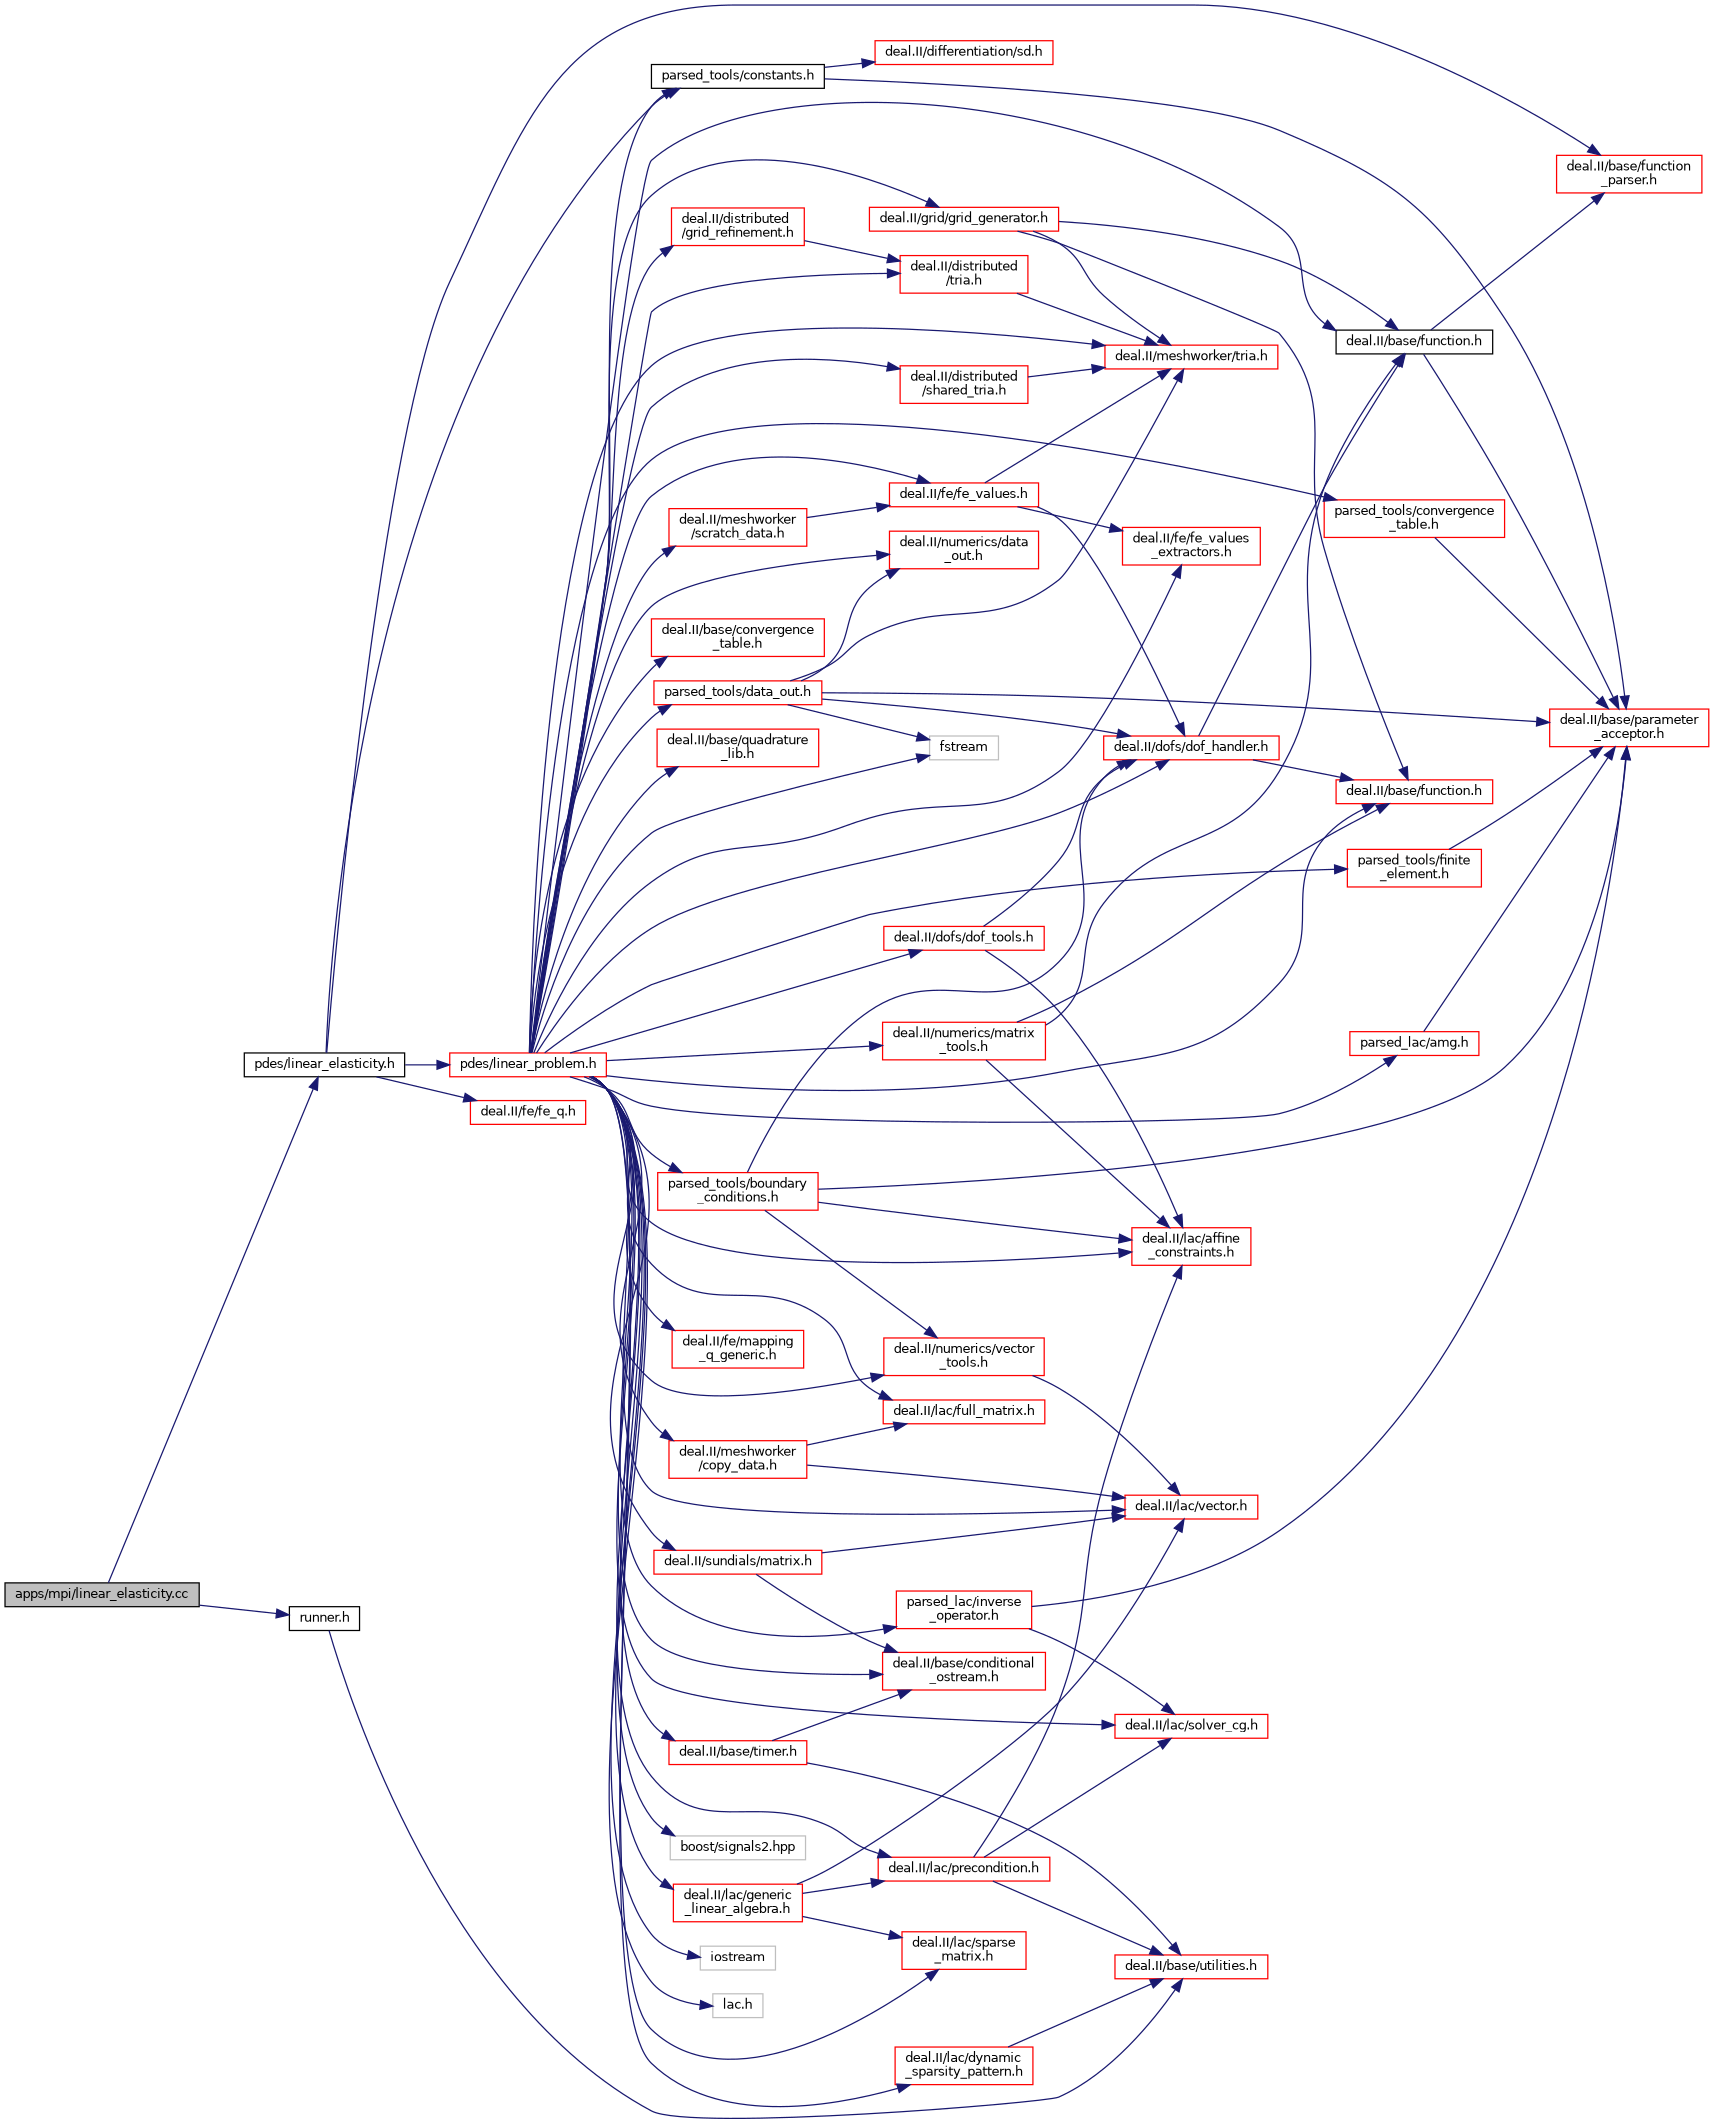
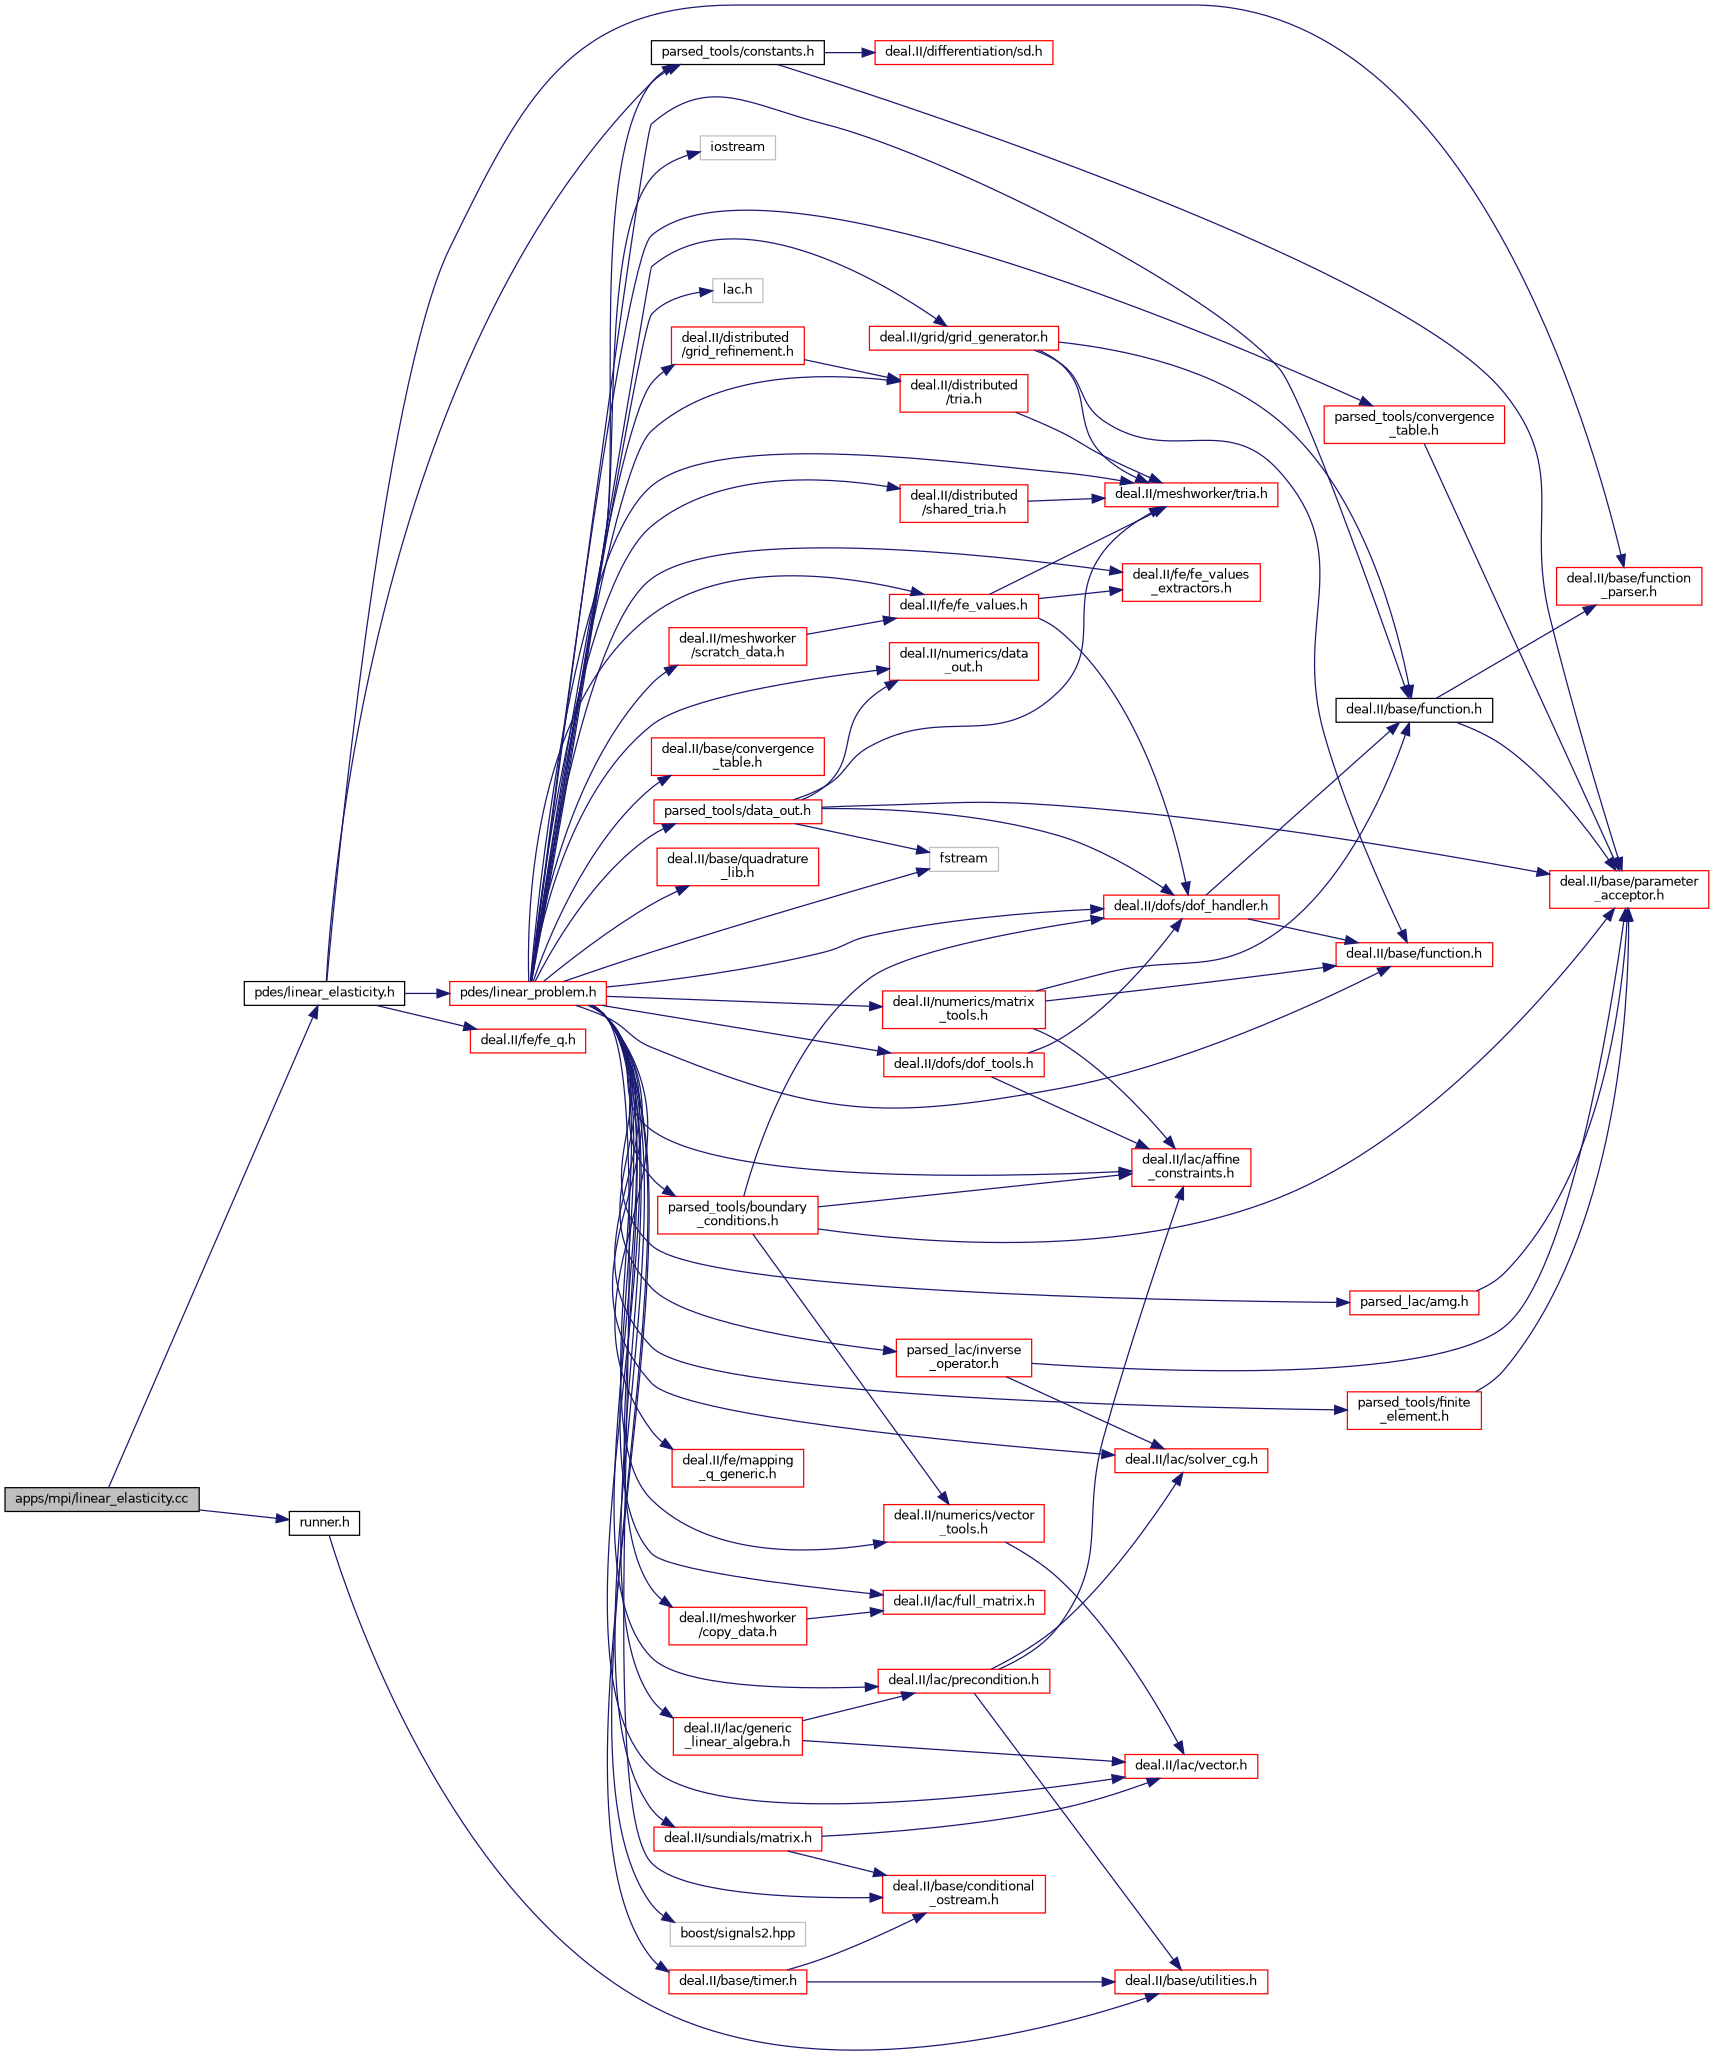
(960, 1479) -> none
(964, 1951) -> none
(964, 2066) -> none
